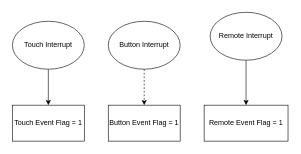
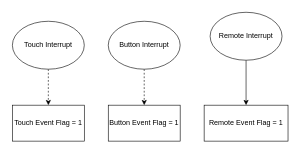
(48, 85) -> (48, 85)
